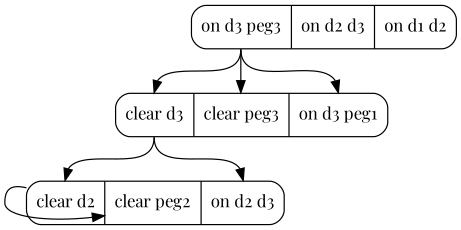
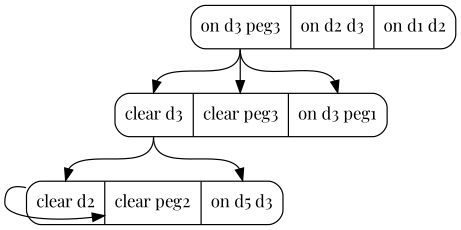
(243, 202) -> (242, 202)
